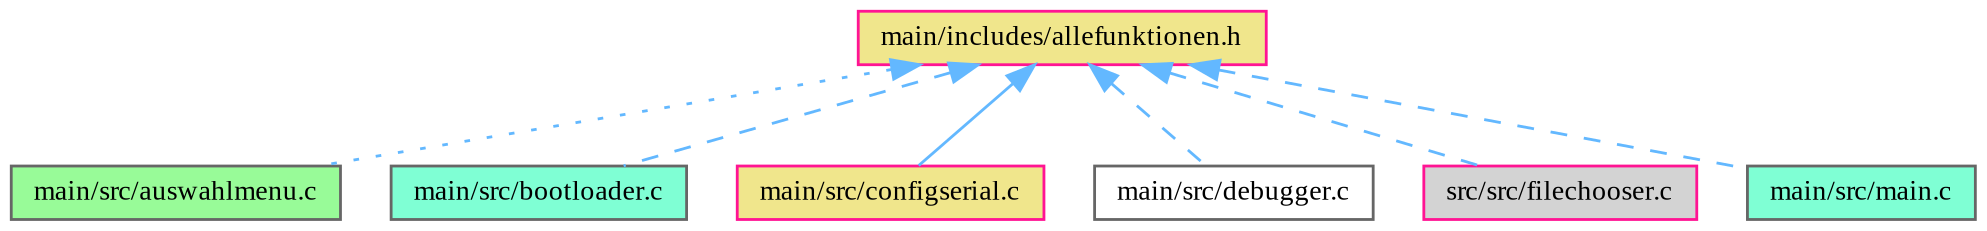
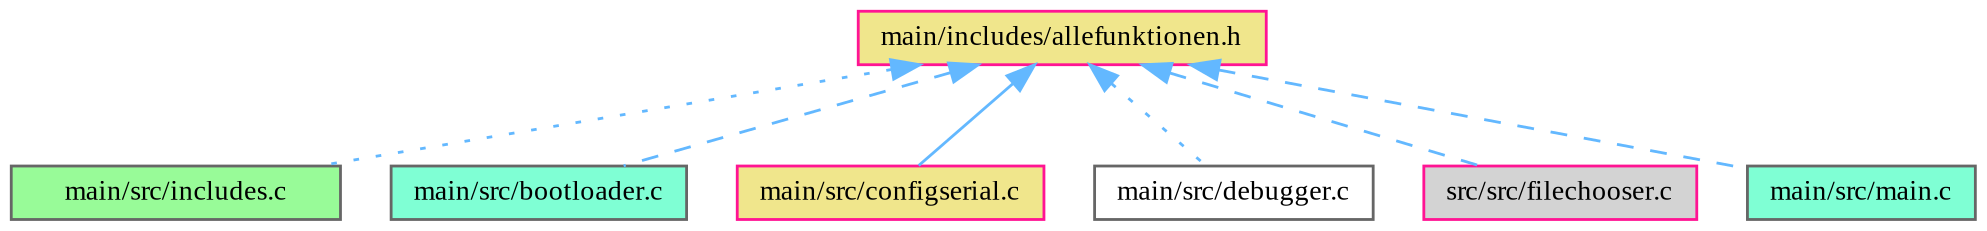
(1159, 125) -> (1159, 125)
(176, 193) -> (176, 193)
